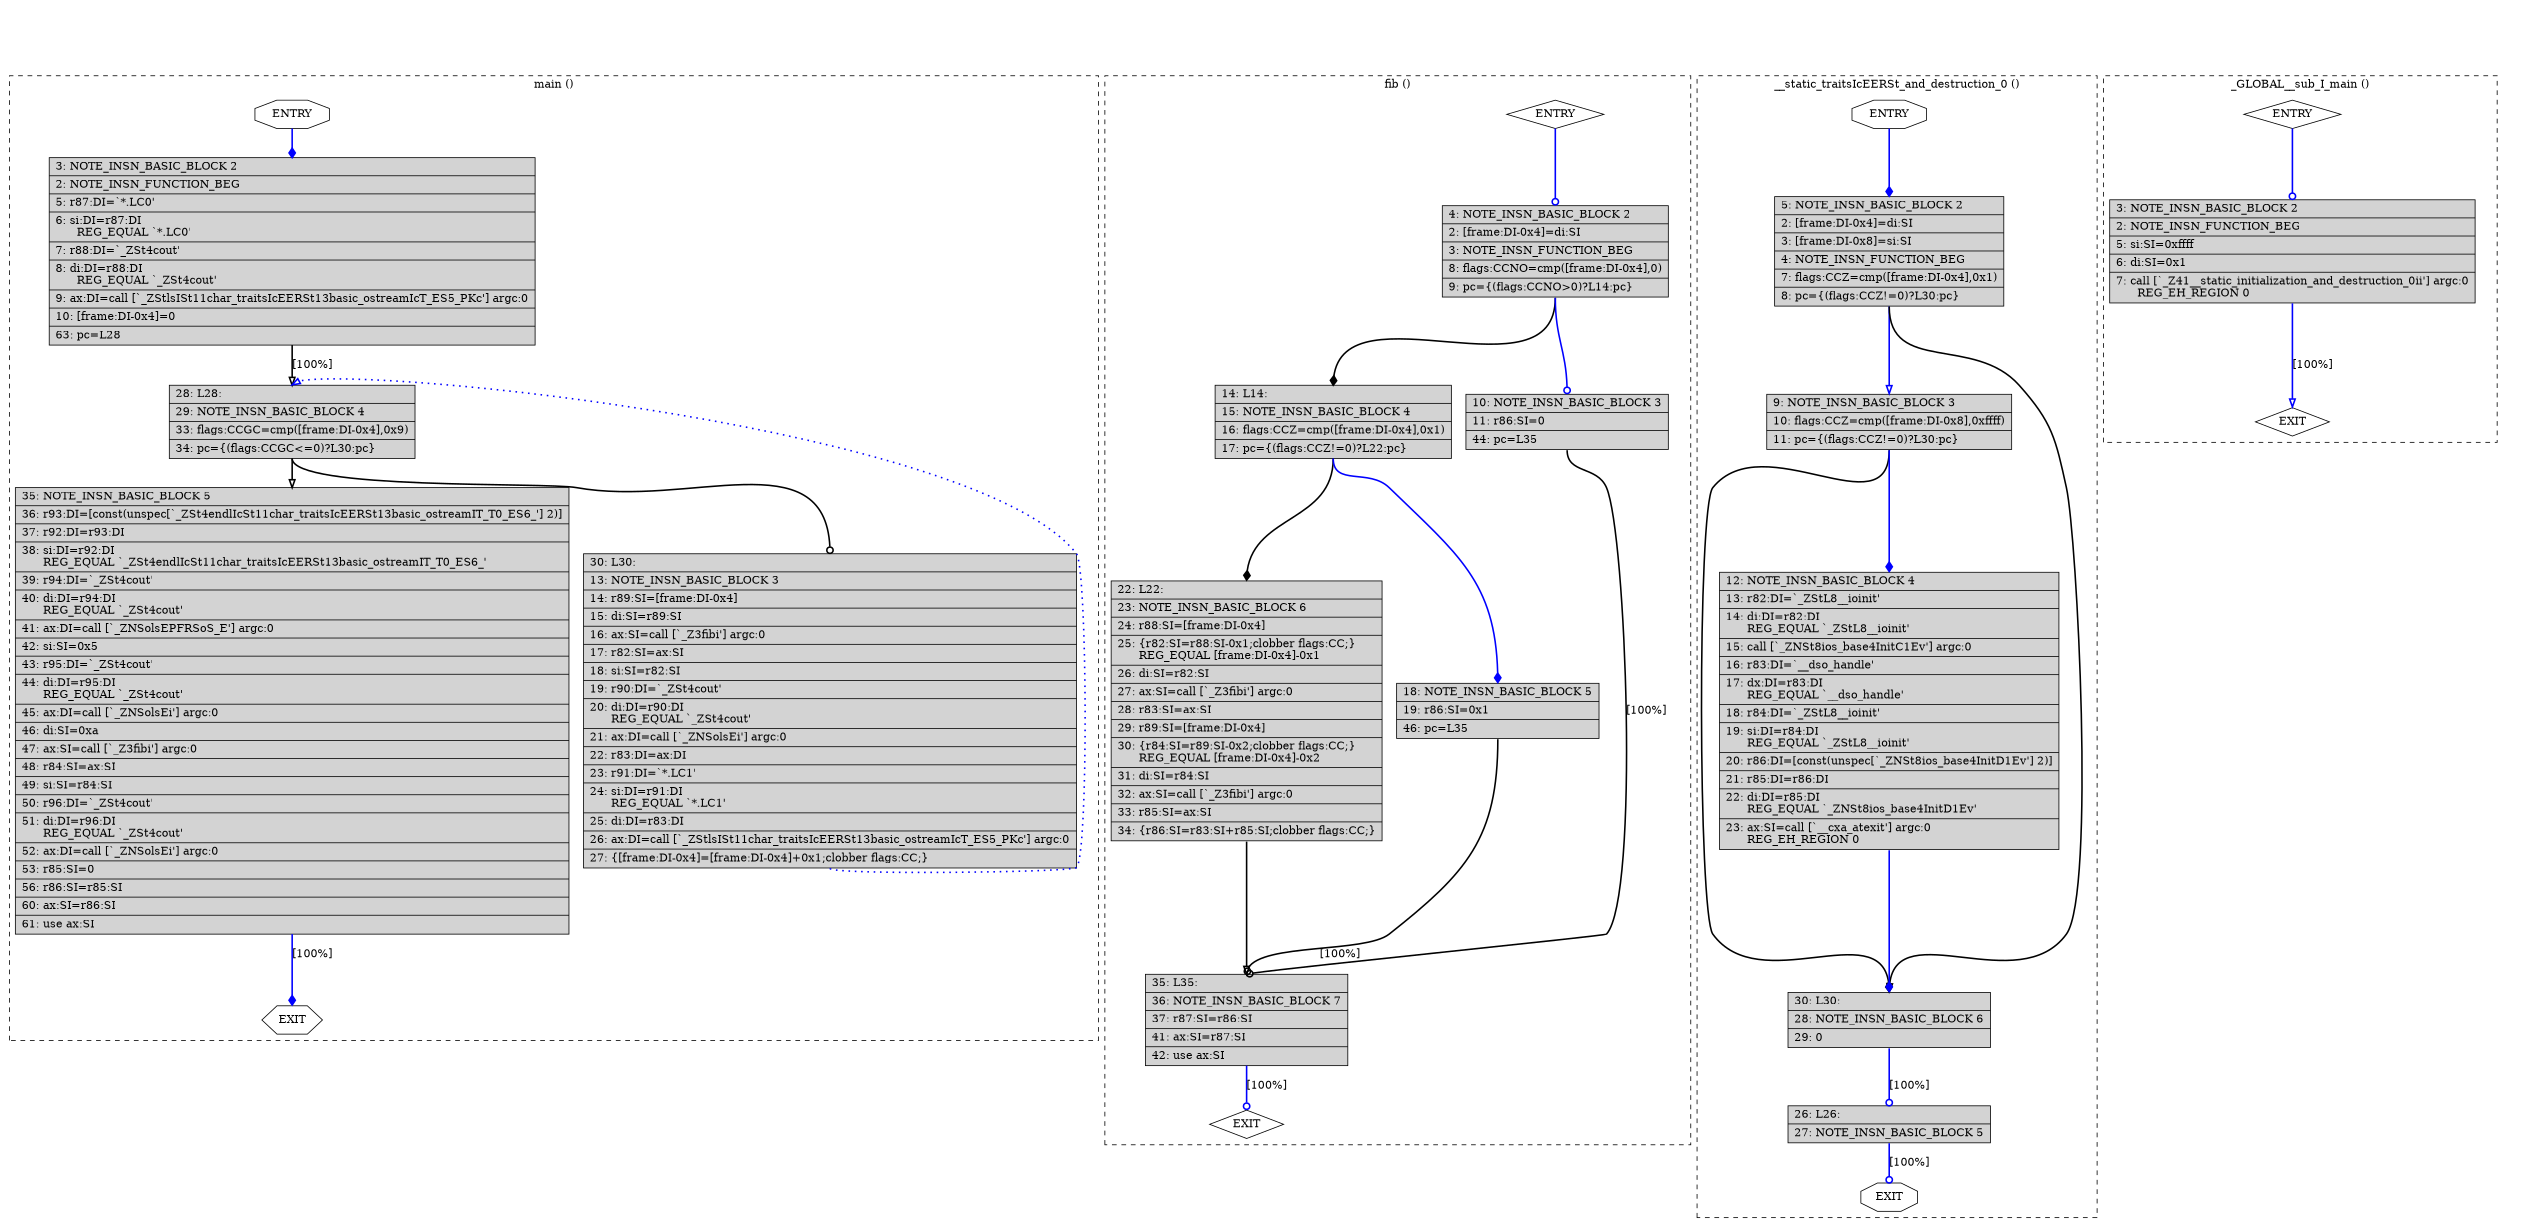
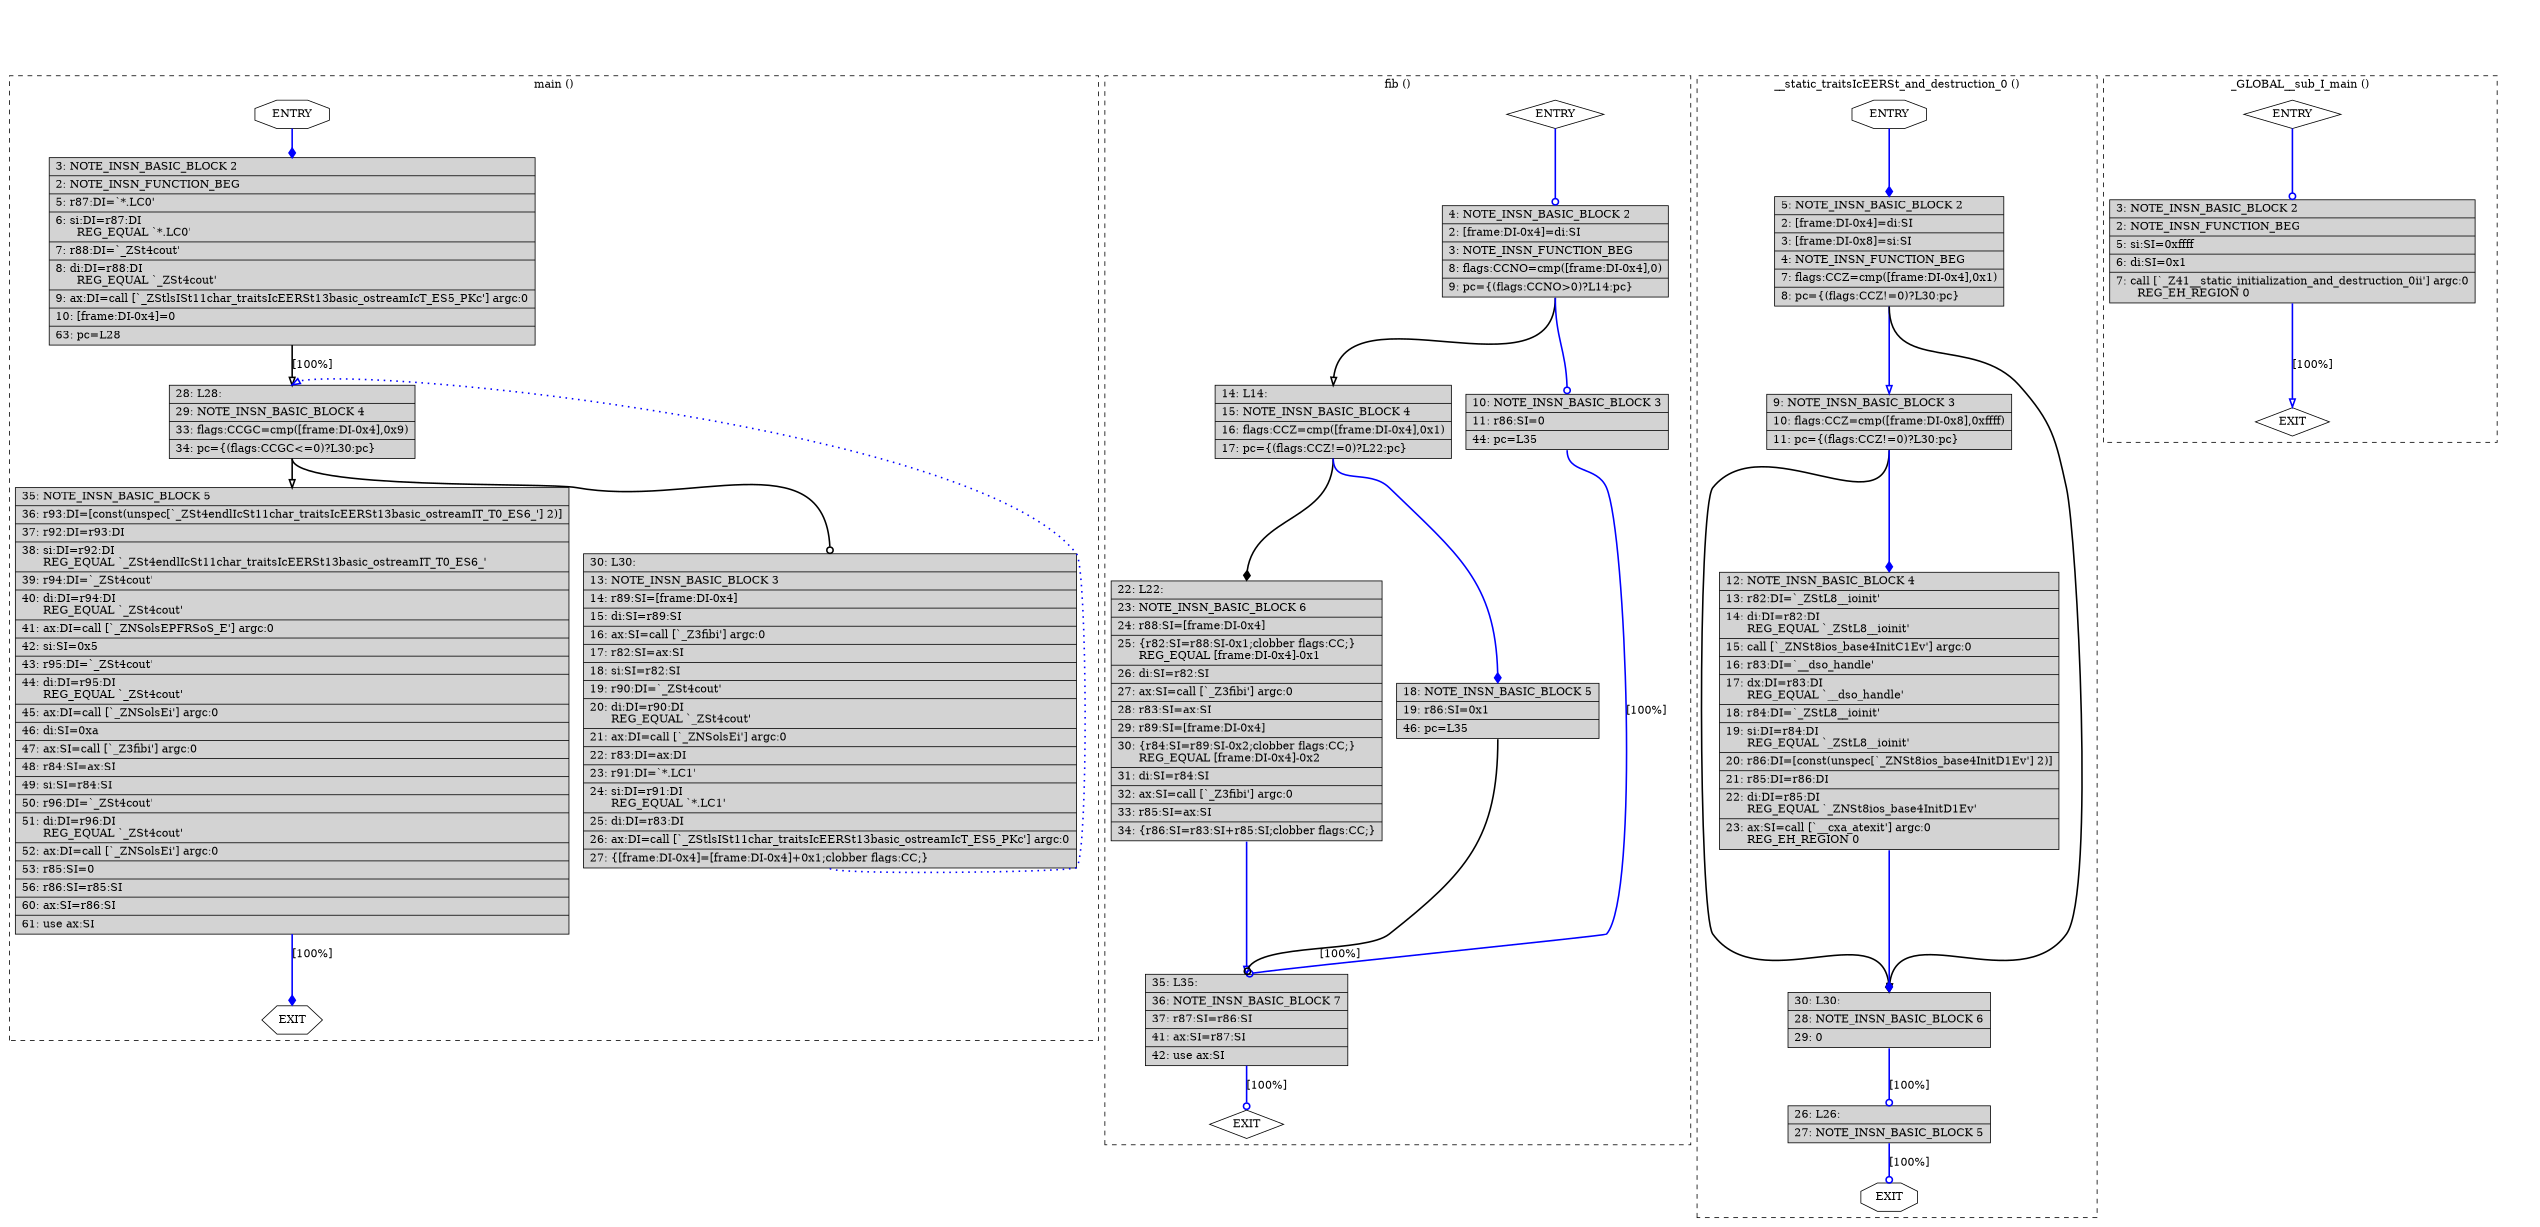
(1448, 342) -> (1448, 342)
(1623, 860) -> (1623, 860)
(1247, 904) -> (1247, 904)
